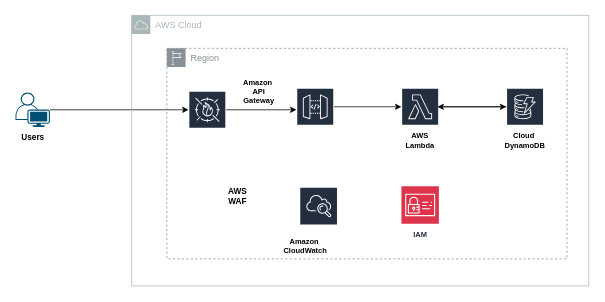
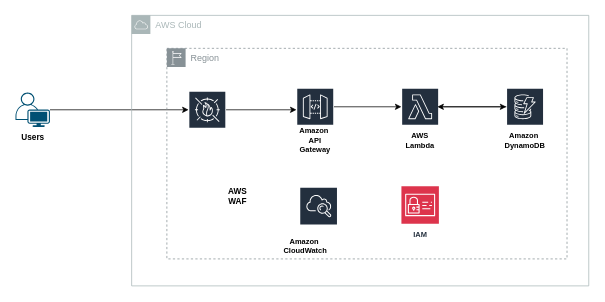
(259, 91) -> (315, 140)
(525, 140) -> (525, 140)
